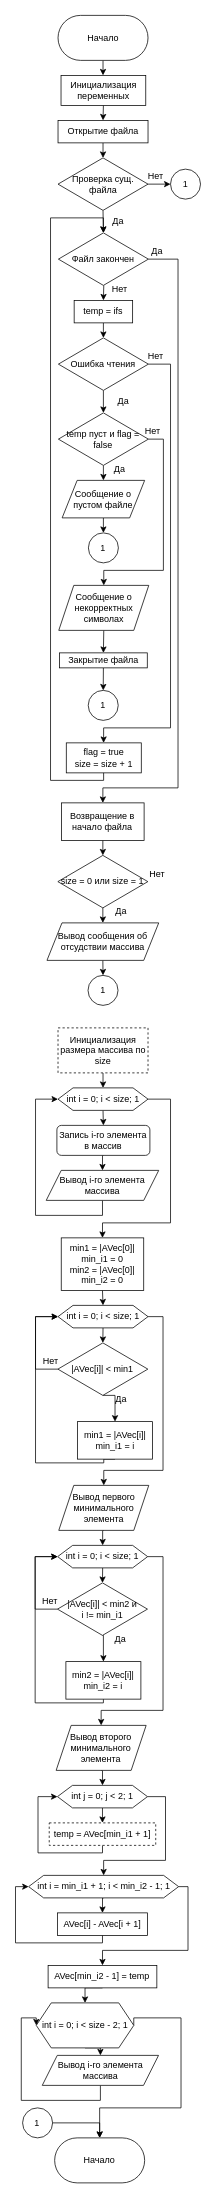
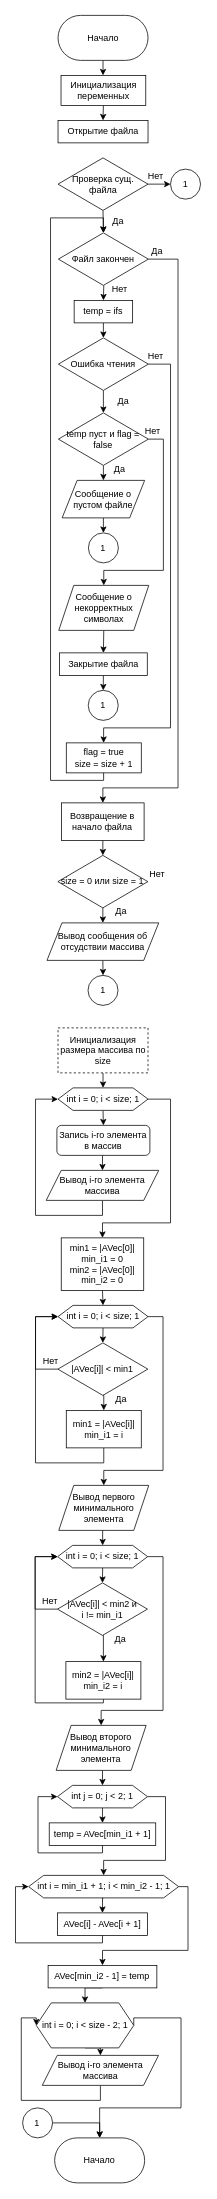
(103, 151) -> none
(103, 660) -> (103, 664)
(115, 1440) -> (104, 1429)
(102, 1834) -> (102, 1834)
